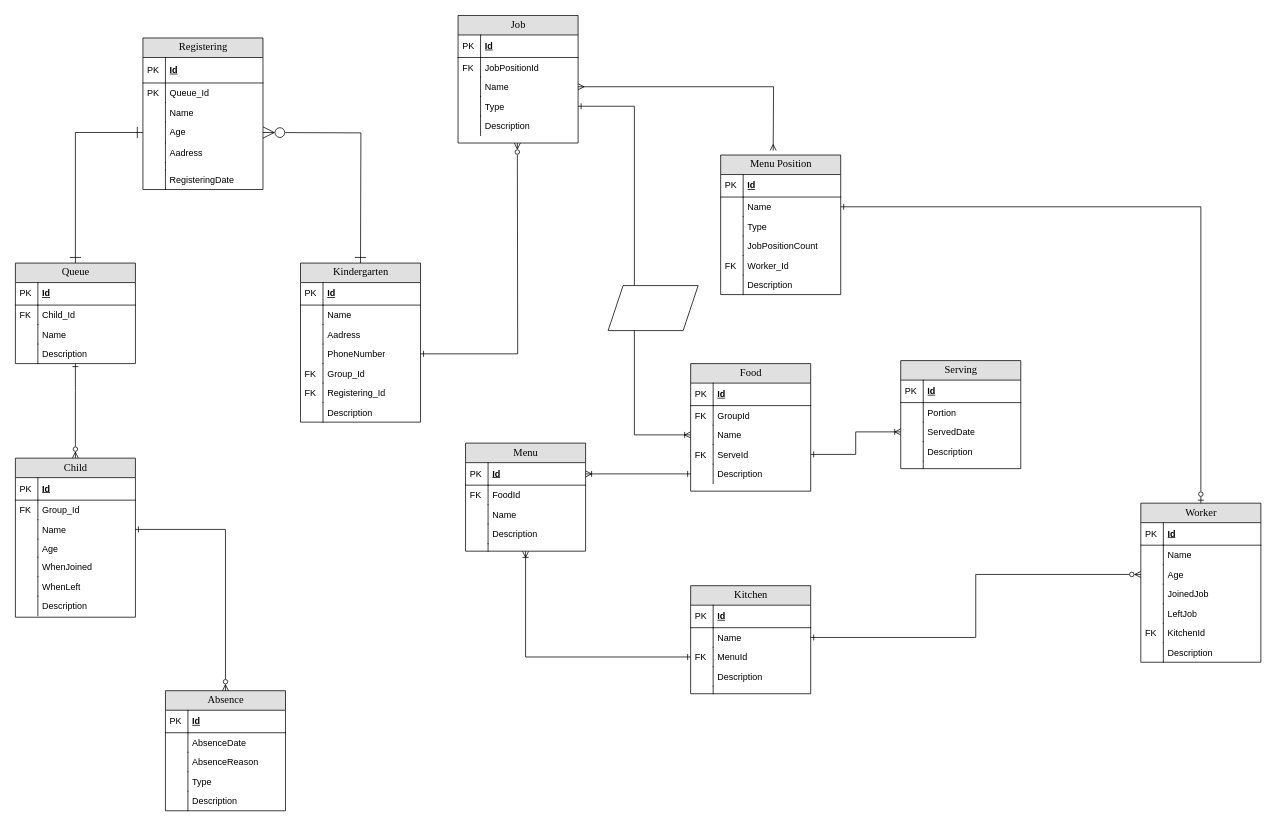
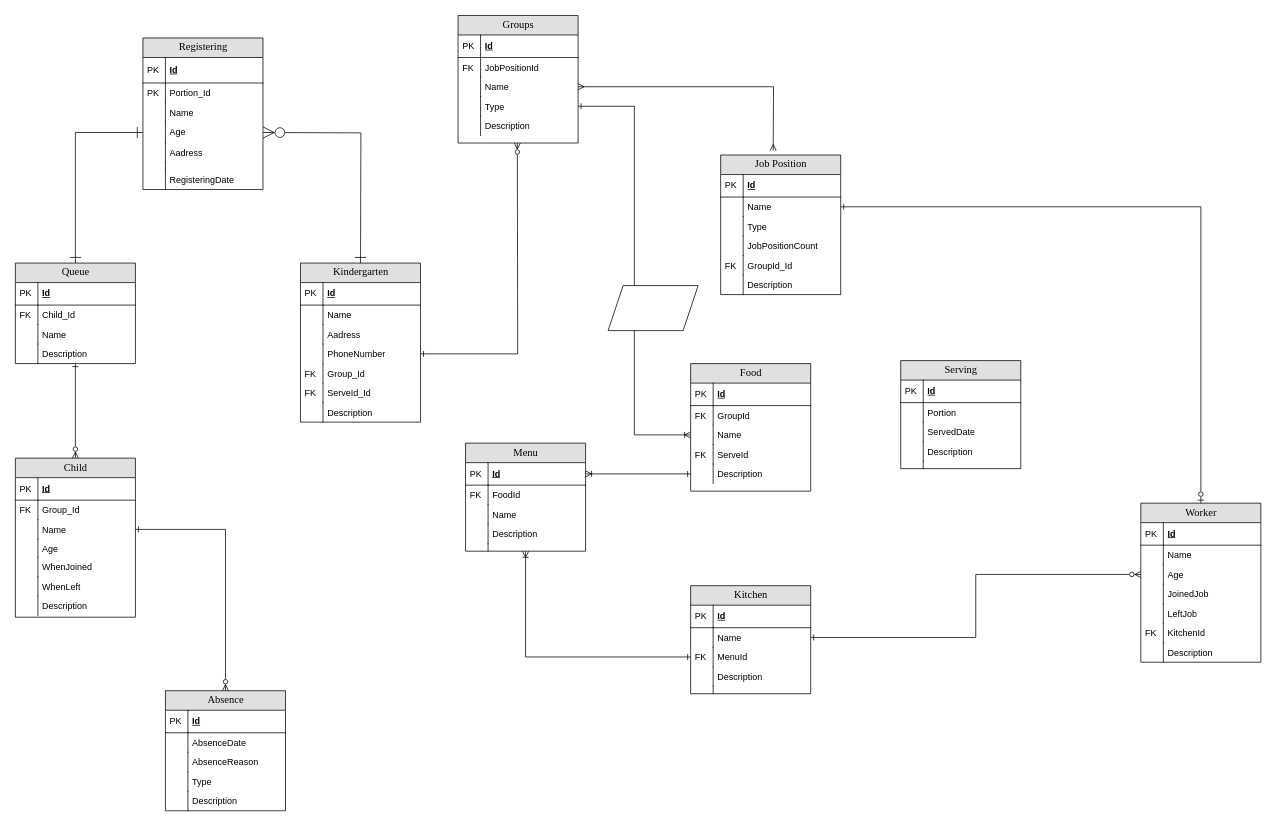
(518, 25) -> (518, 25)
(190, 94) -> (194, 94)
(781, 165) -> (781, 165)
(770, 266) -> (773, 266)
(360, 394) -> (353, 394)
(855, 442) -> none
